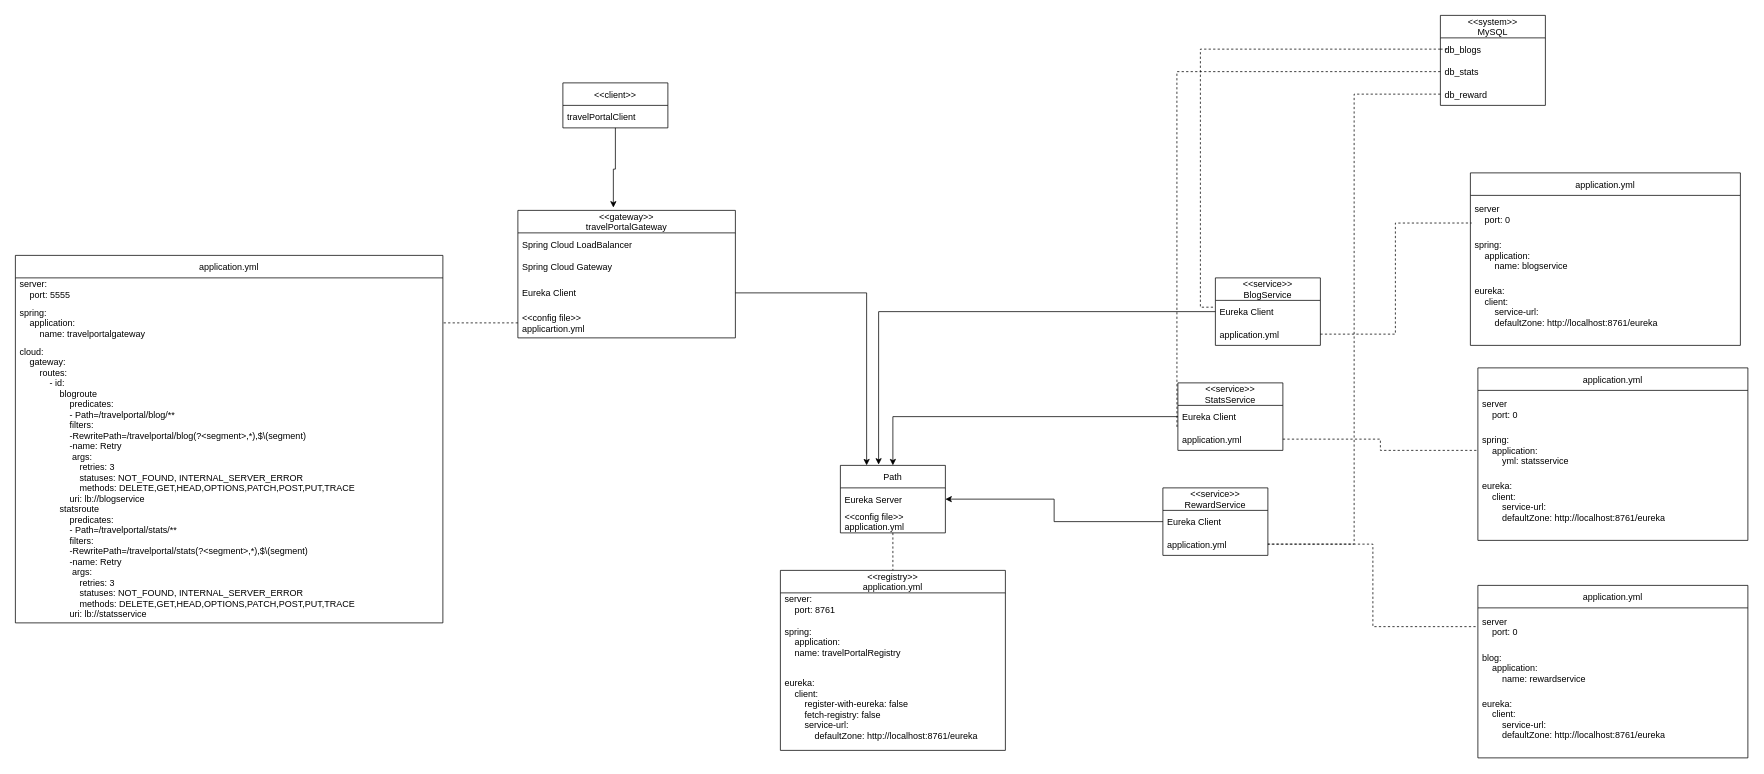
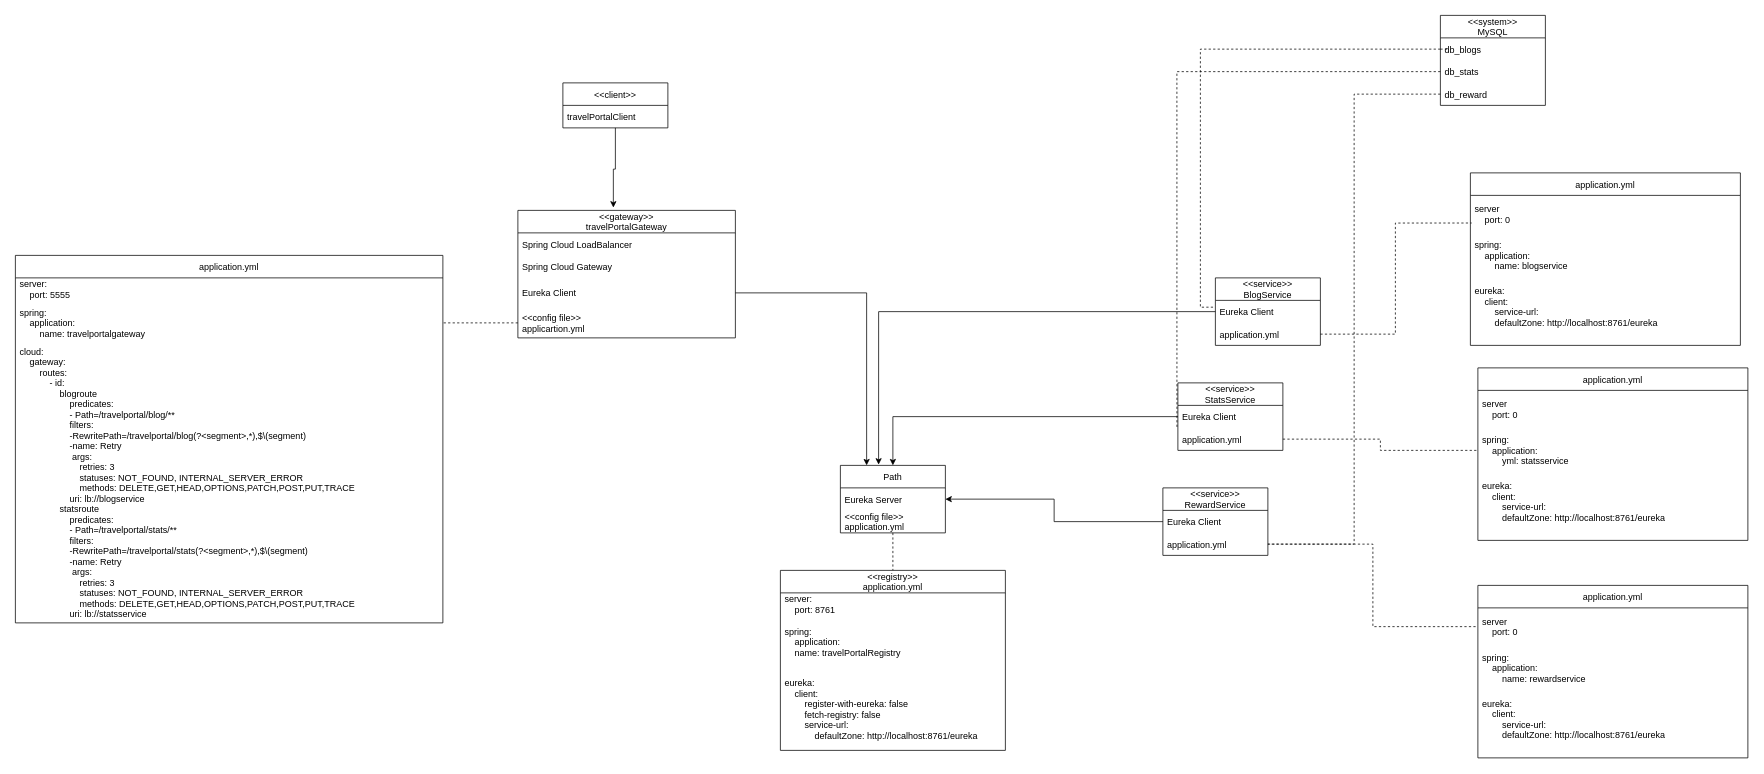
(1492, 658) -> (1497, 658)
